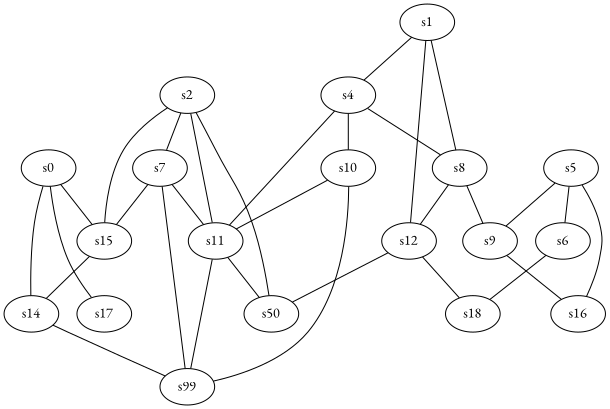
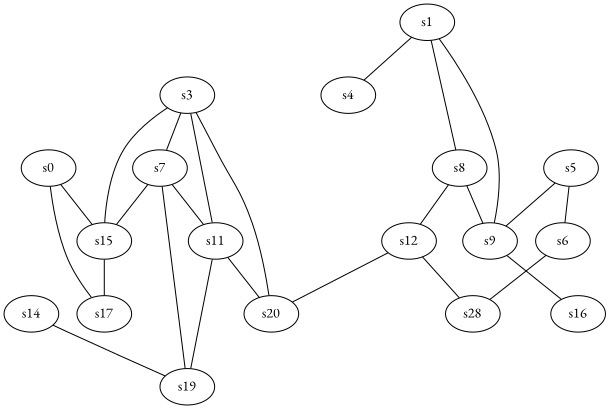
(187, 95) -> (187, 95)
(404, 132) -> none
(418, 132) -> (488, 125)
(282, 168) -> none
(348, 168) -> none
(32, 240) -> none
(602, 240) -> none
(68, 277) -> (104, 278)
(271, 314) -> (271, 314)
(473, 314) -> (473, 314)
(187, 387) -> (187, 387)
